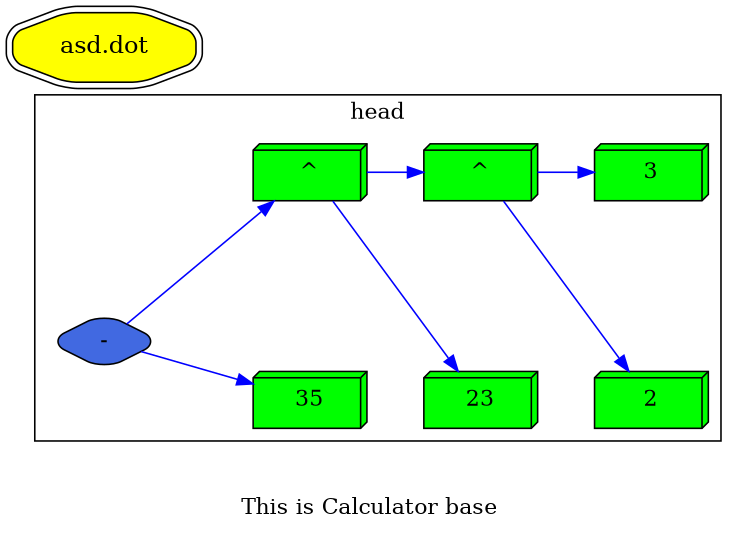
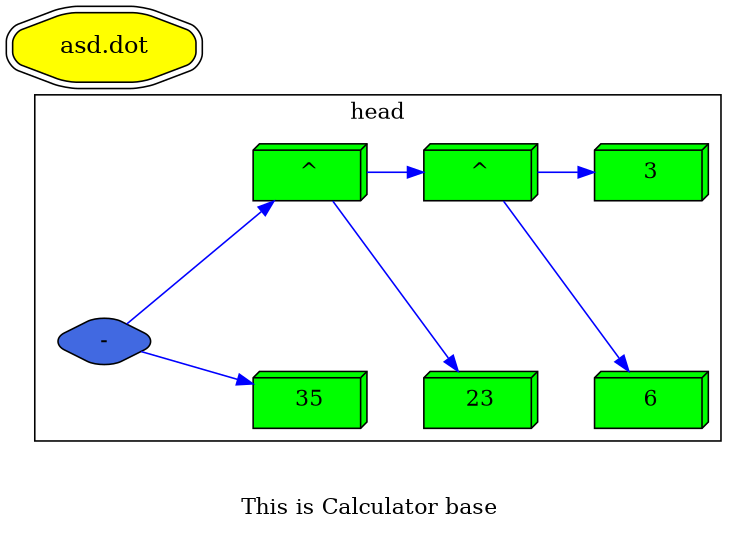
(651, 400) -> (651, 400)
